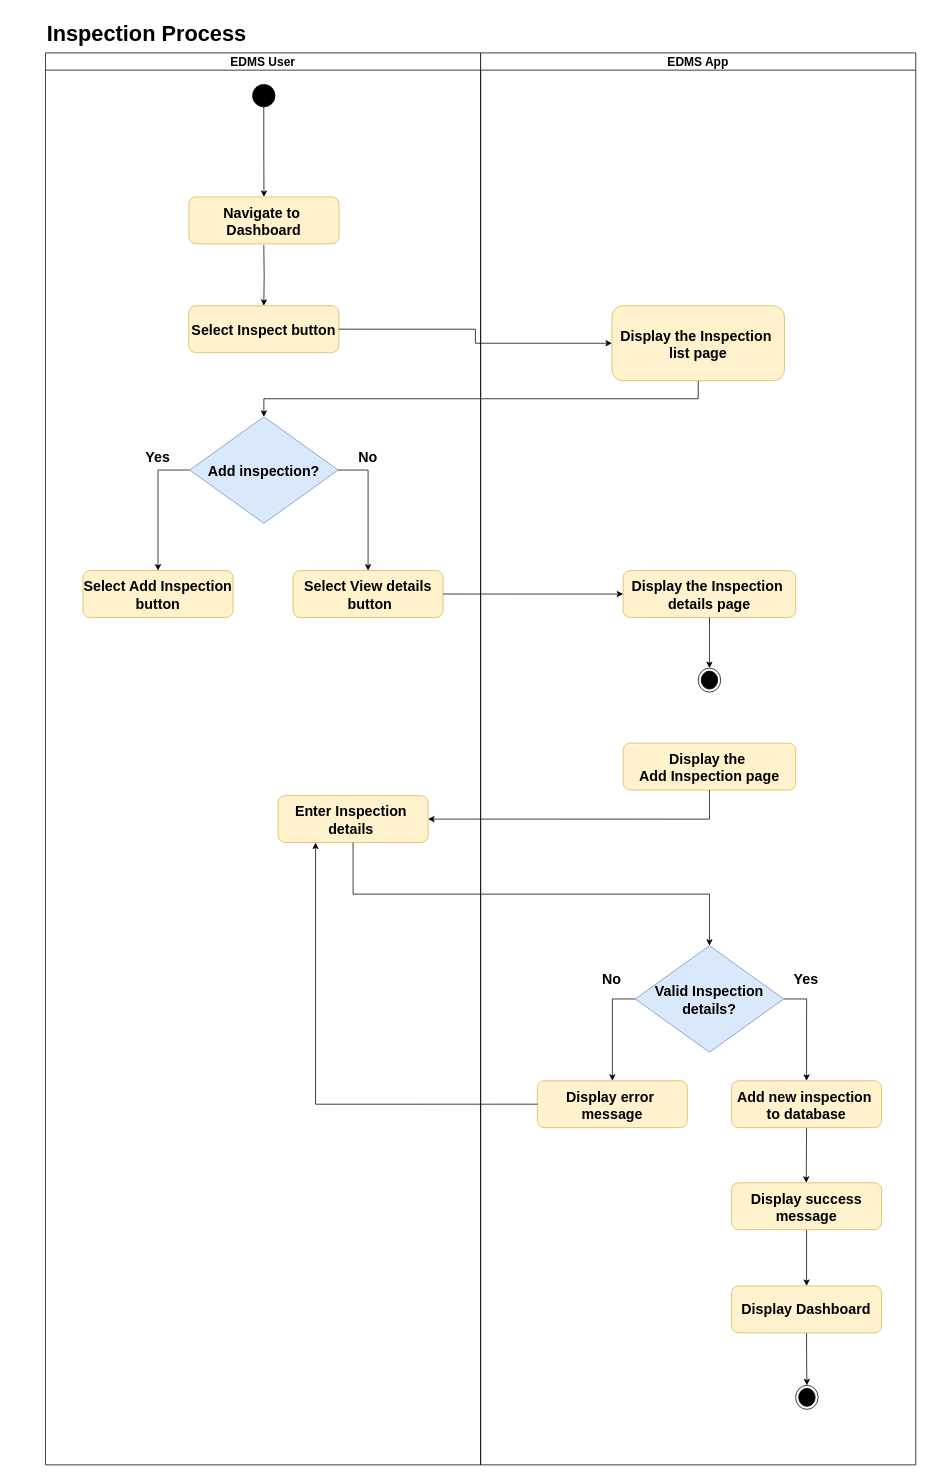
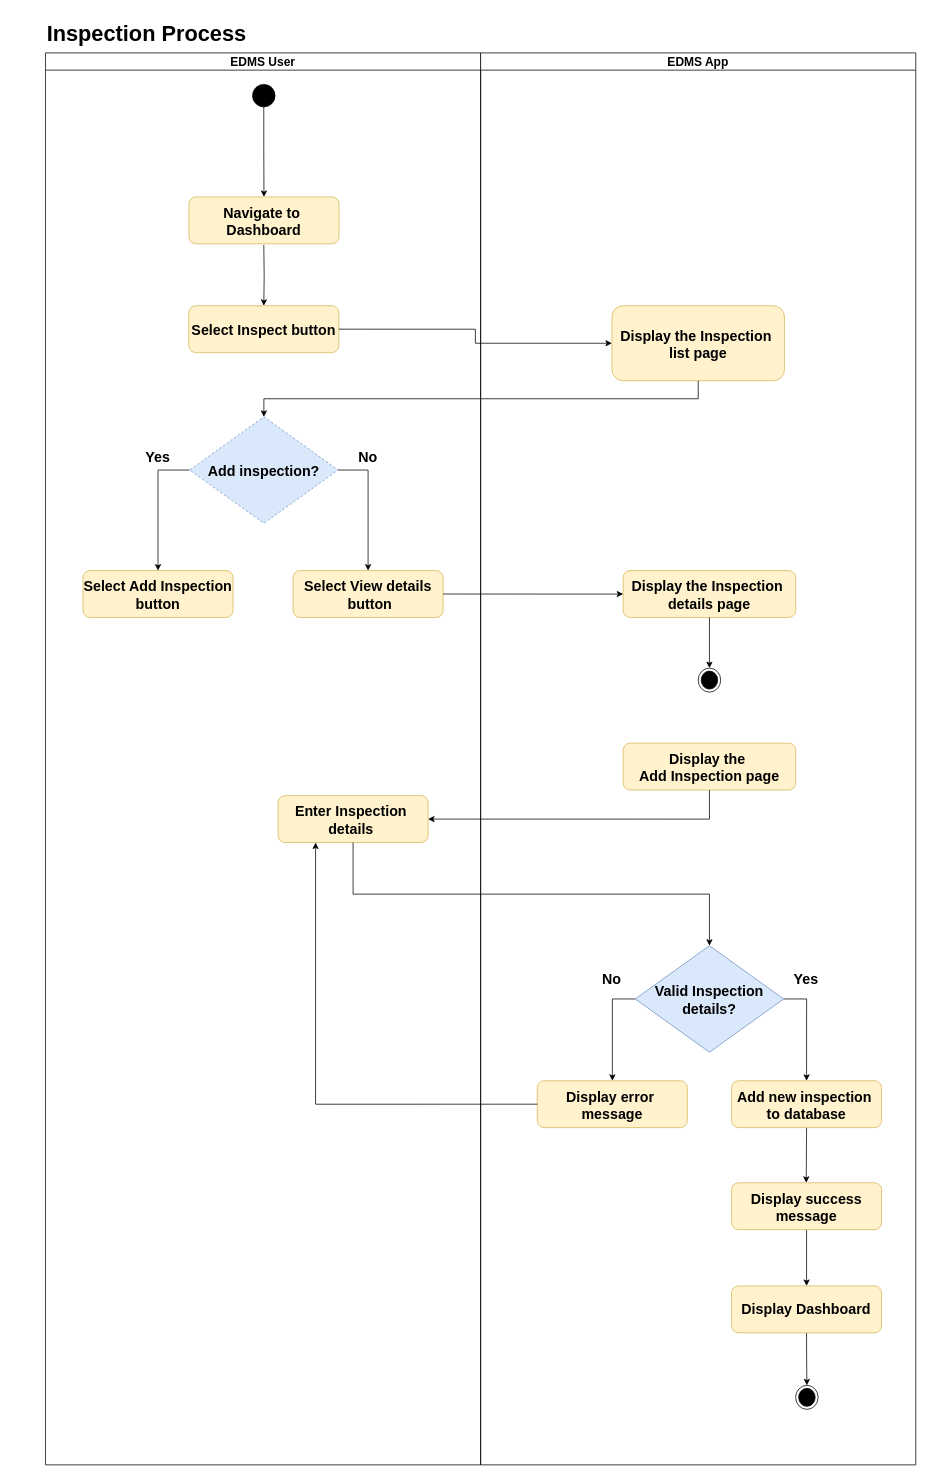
(264, 470) -> (264, 470)
